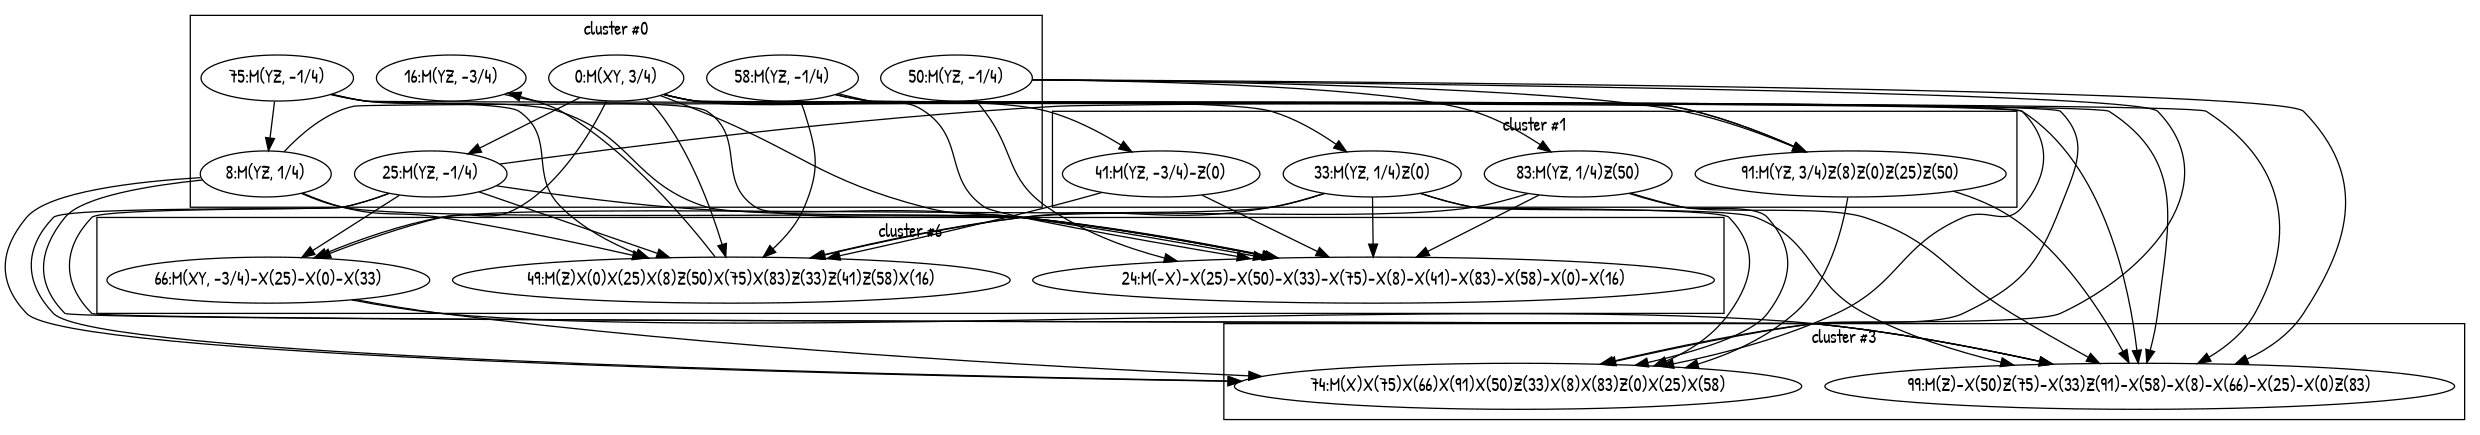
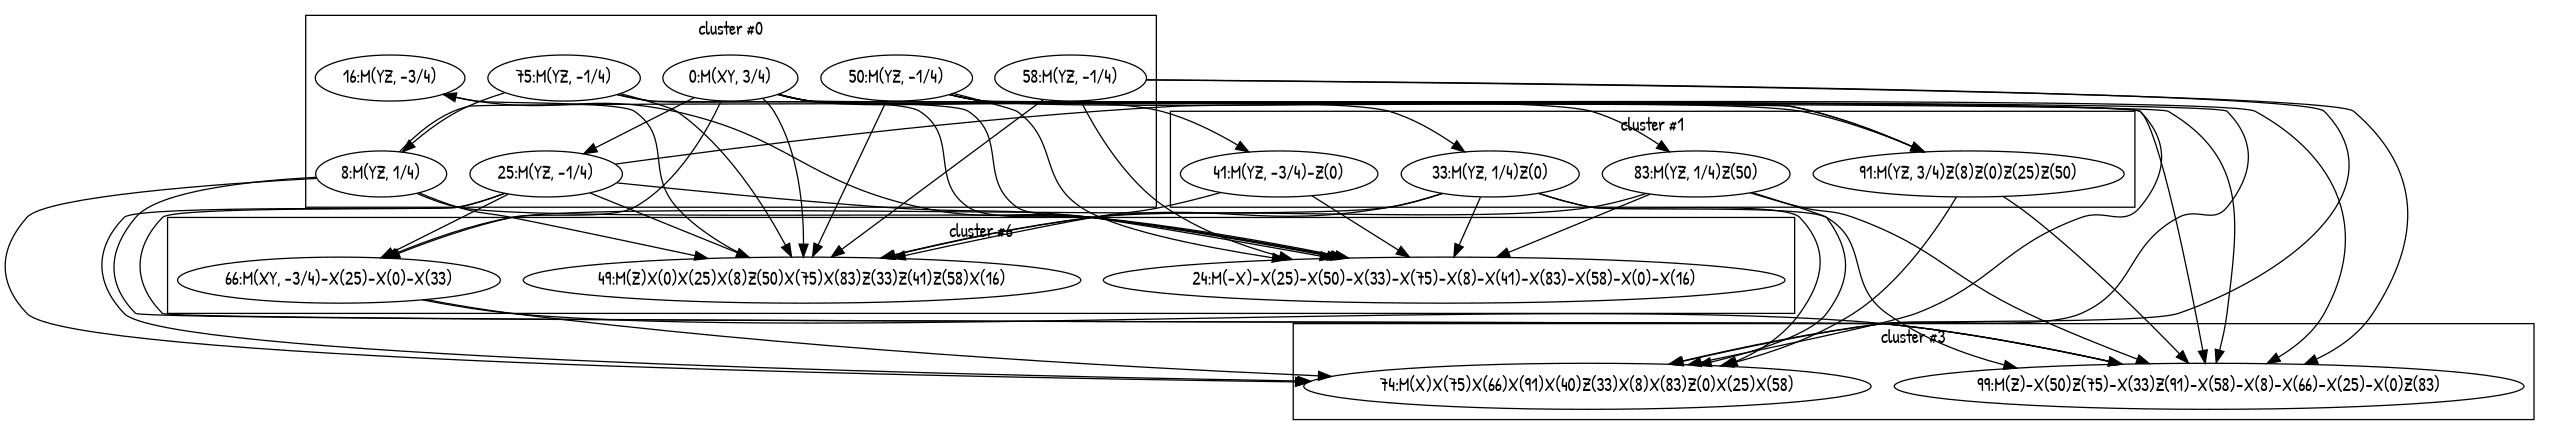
none -> (852, 173)
(1518, 386) -> (1587, 386)
